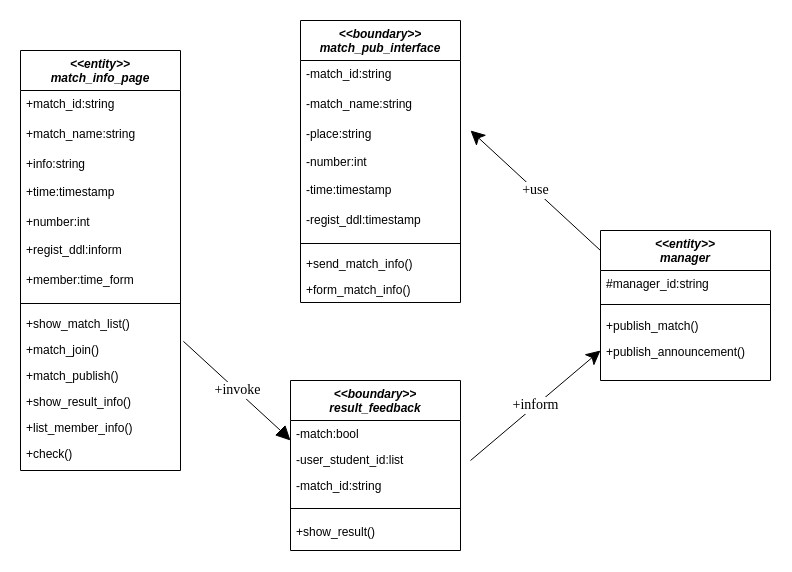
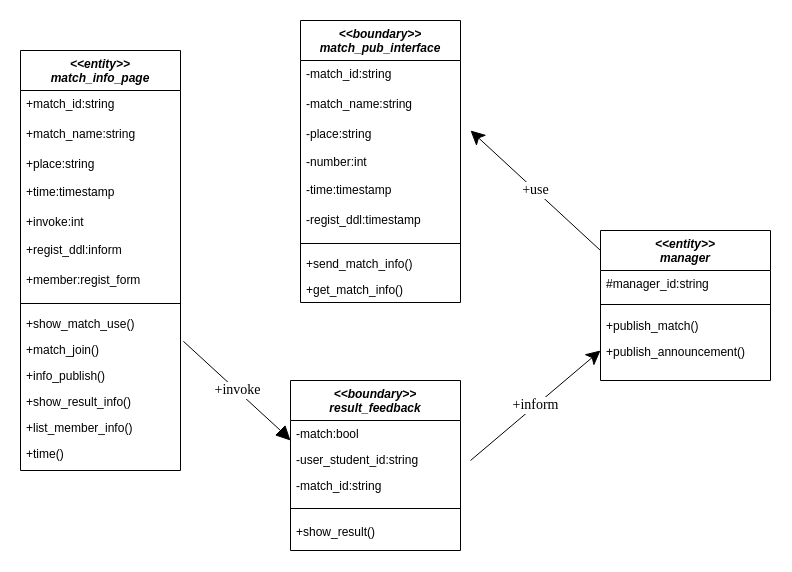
(62, 164) -> (65, 164)
(60, 222) -> (58, 222)
(80, 280) -> (87, 280)
(365, 290) -> (362, 290)
(83, 324) -> (83, 324)
(77, 376) -> (72, 376)
(53, 454) -> (48, 454)
(360, 460) -> (369, 460)
